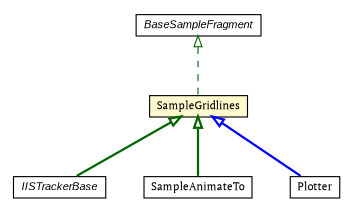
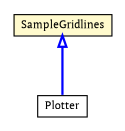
(198, 25) -> none
(60, 187) -> none
(198, 187) -> none
